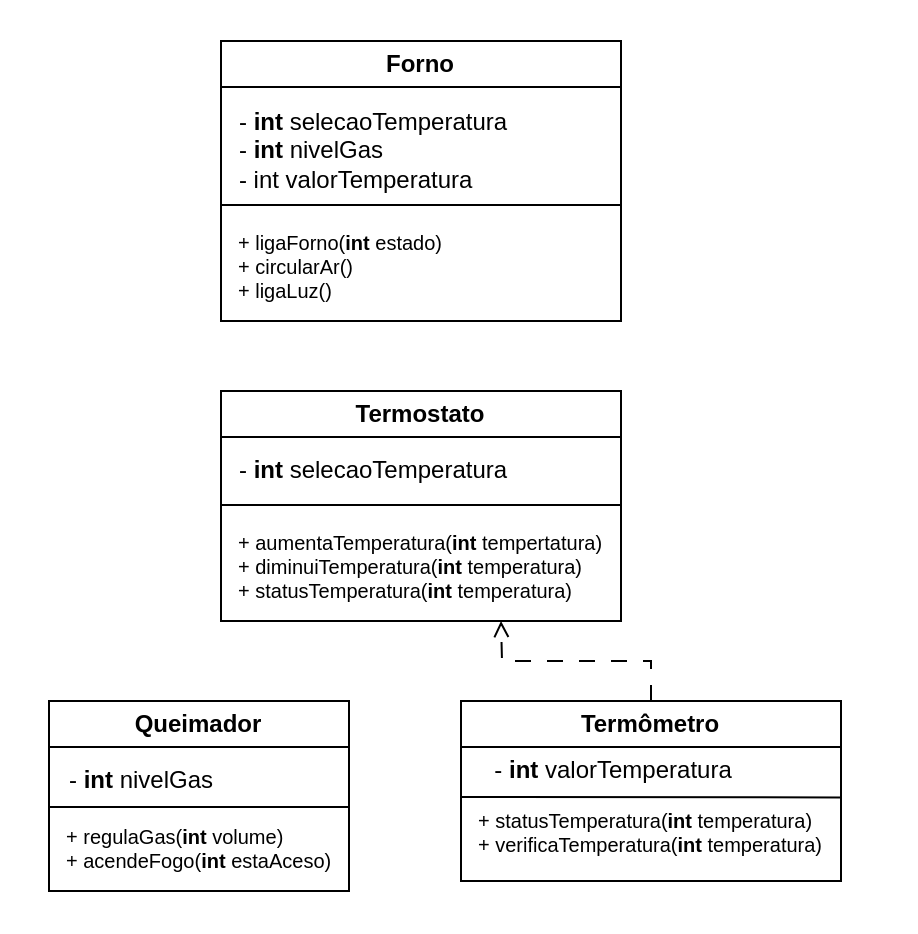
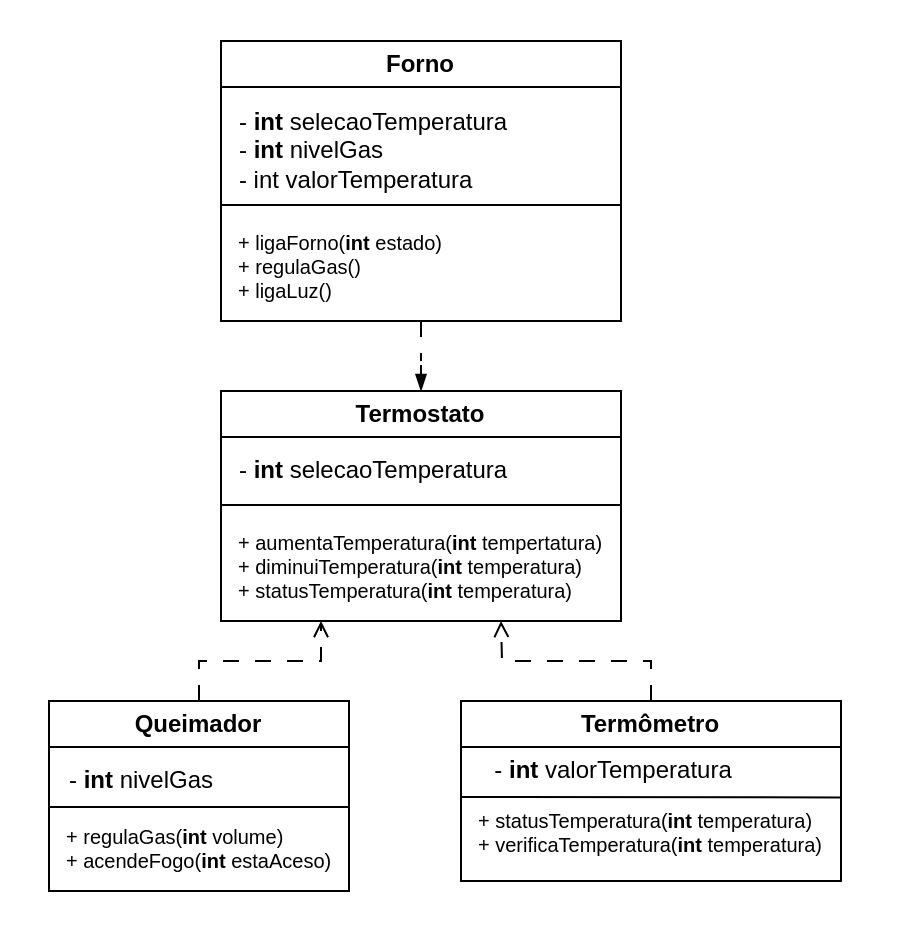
(378, 267) -> (378, 267)
none -> (421, 352)
none -> (321, 655)
